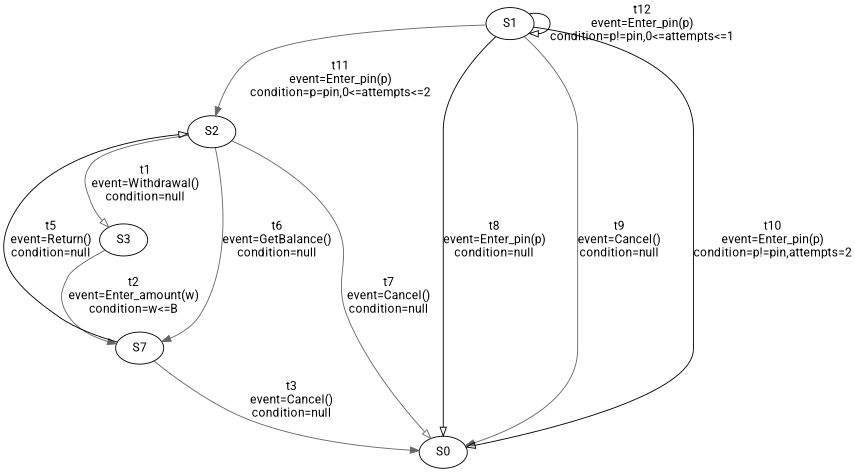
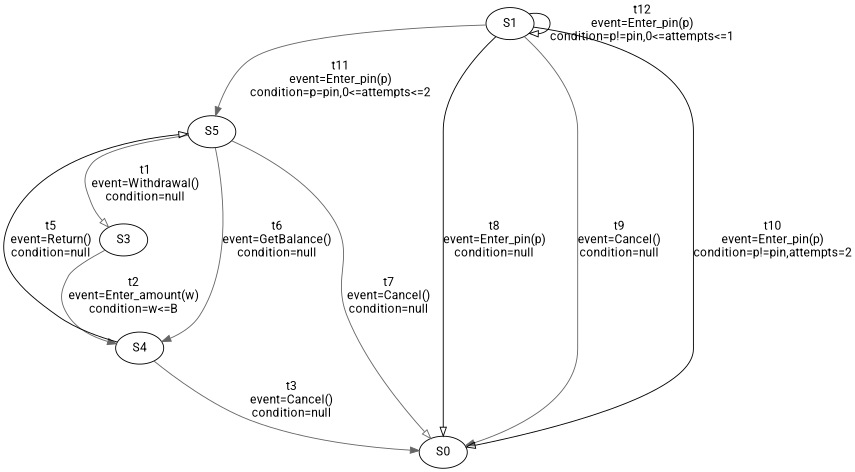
(212, 132) -> (212, 132)
(140, 348) -> (140, 348)
